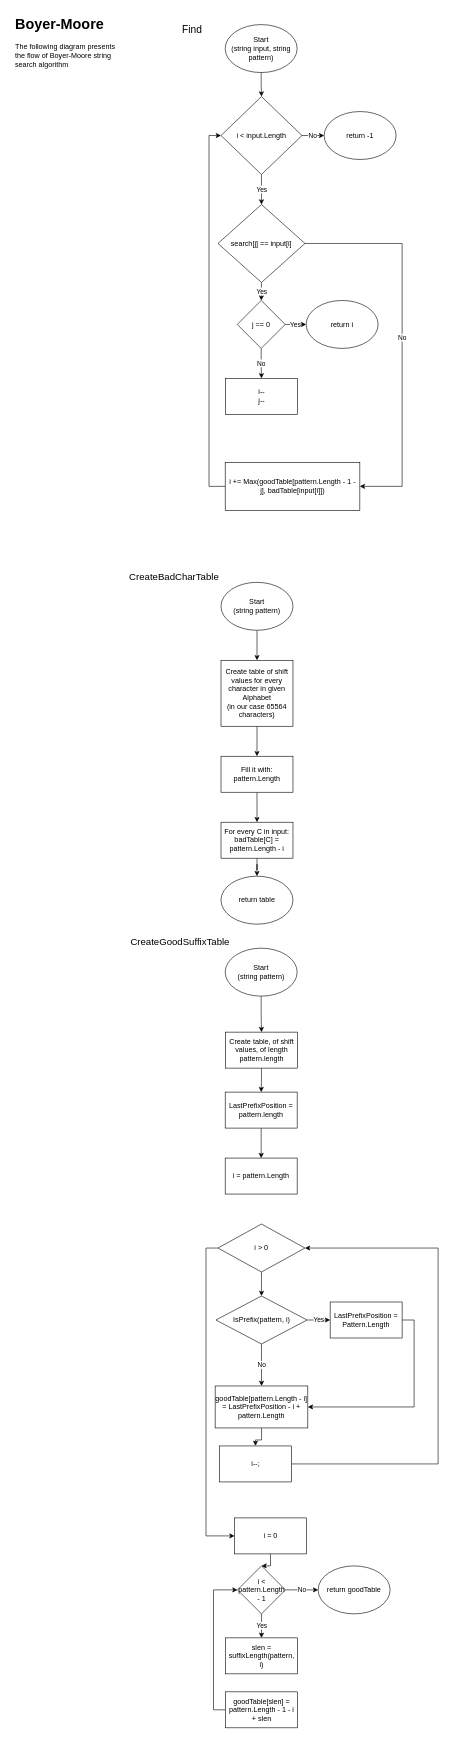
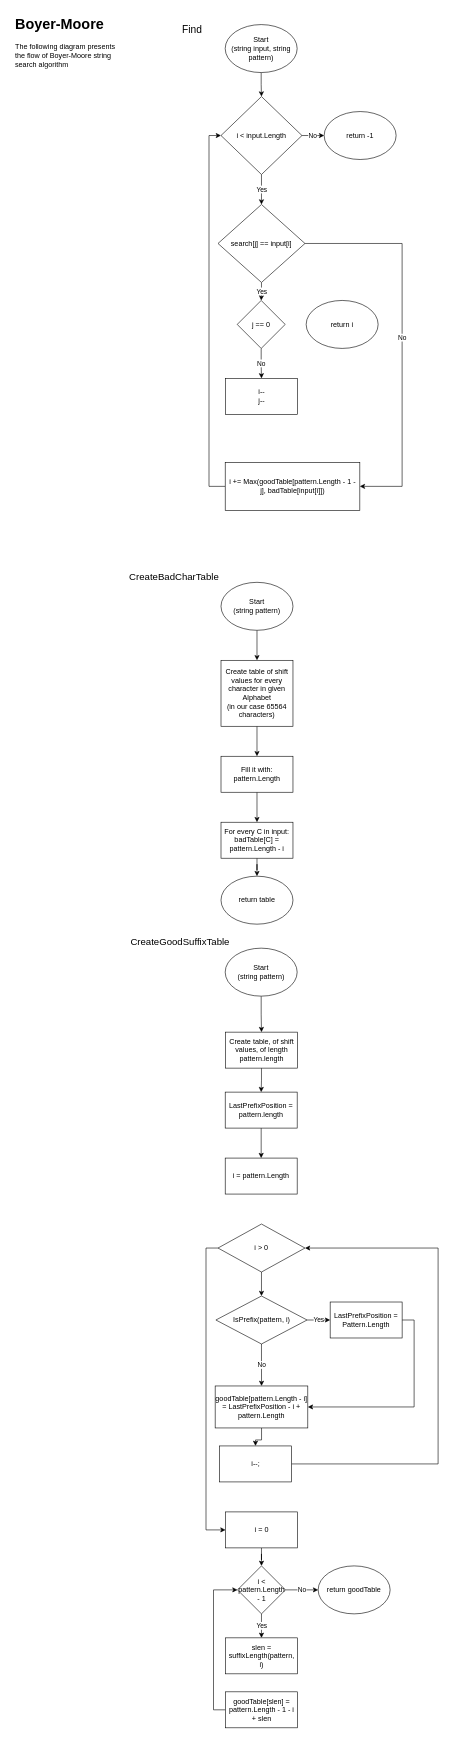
(296, 324) -> none
(271, 1536) -> (262, 1530)
